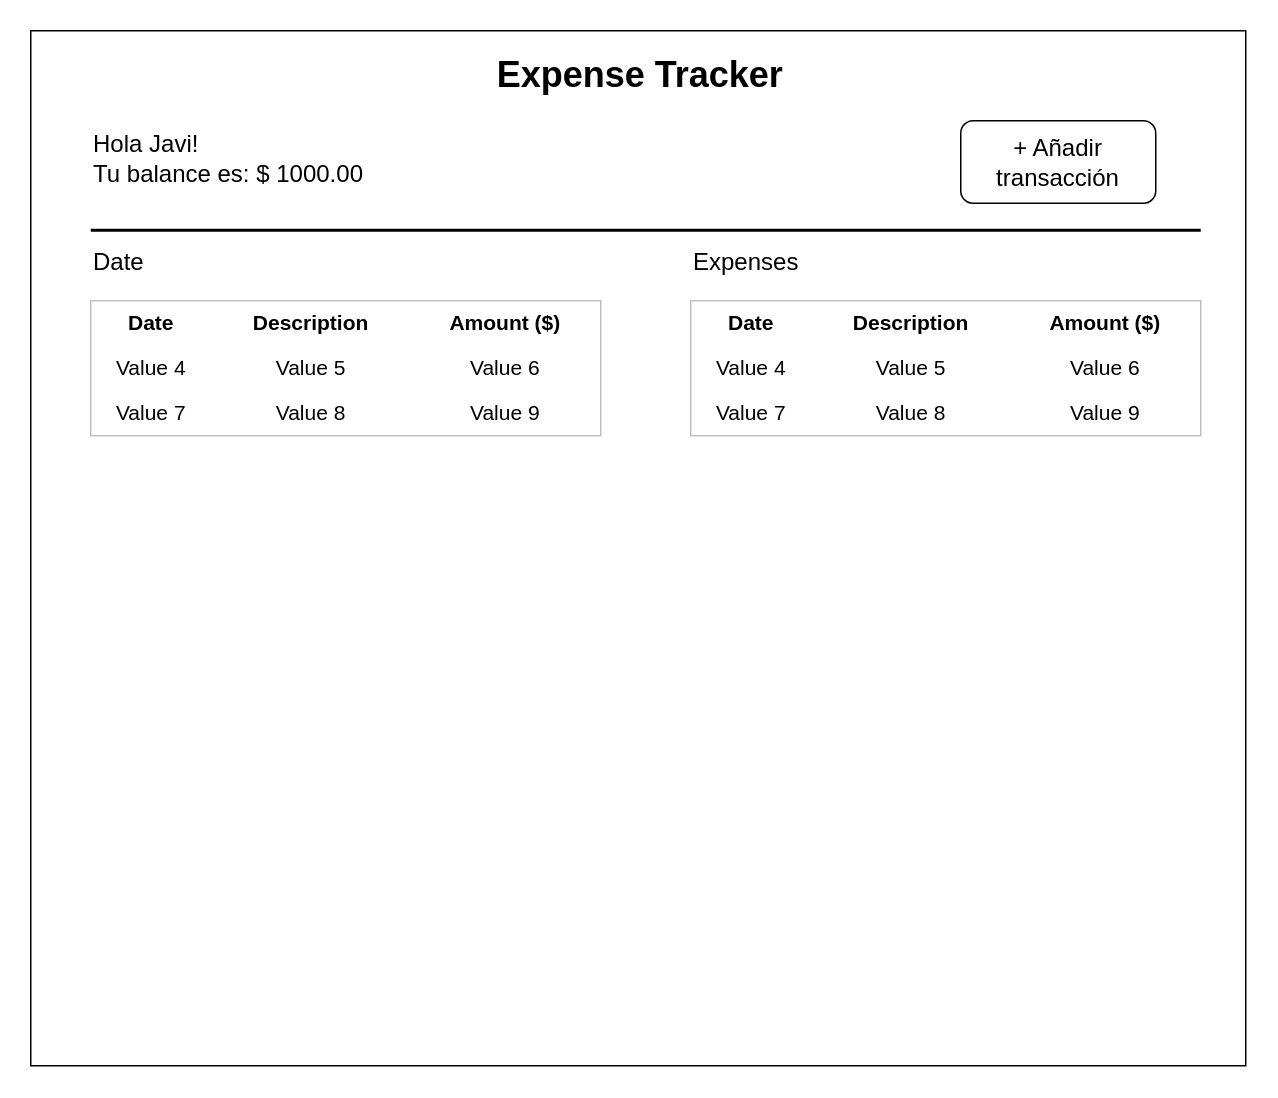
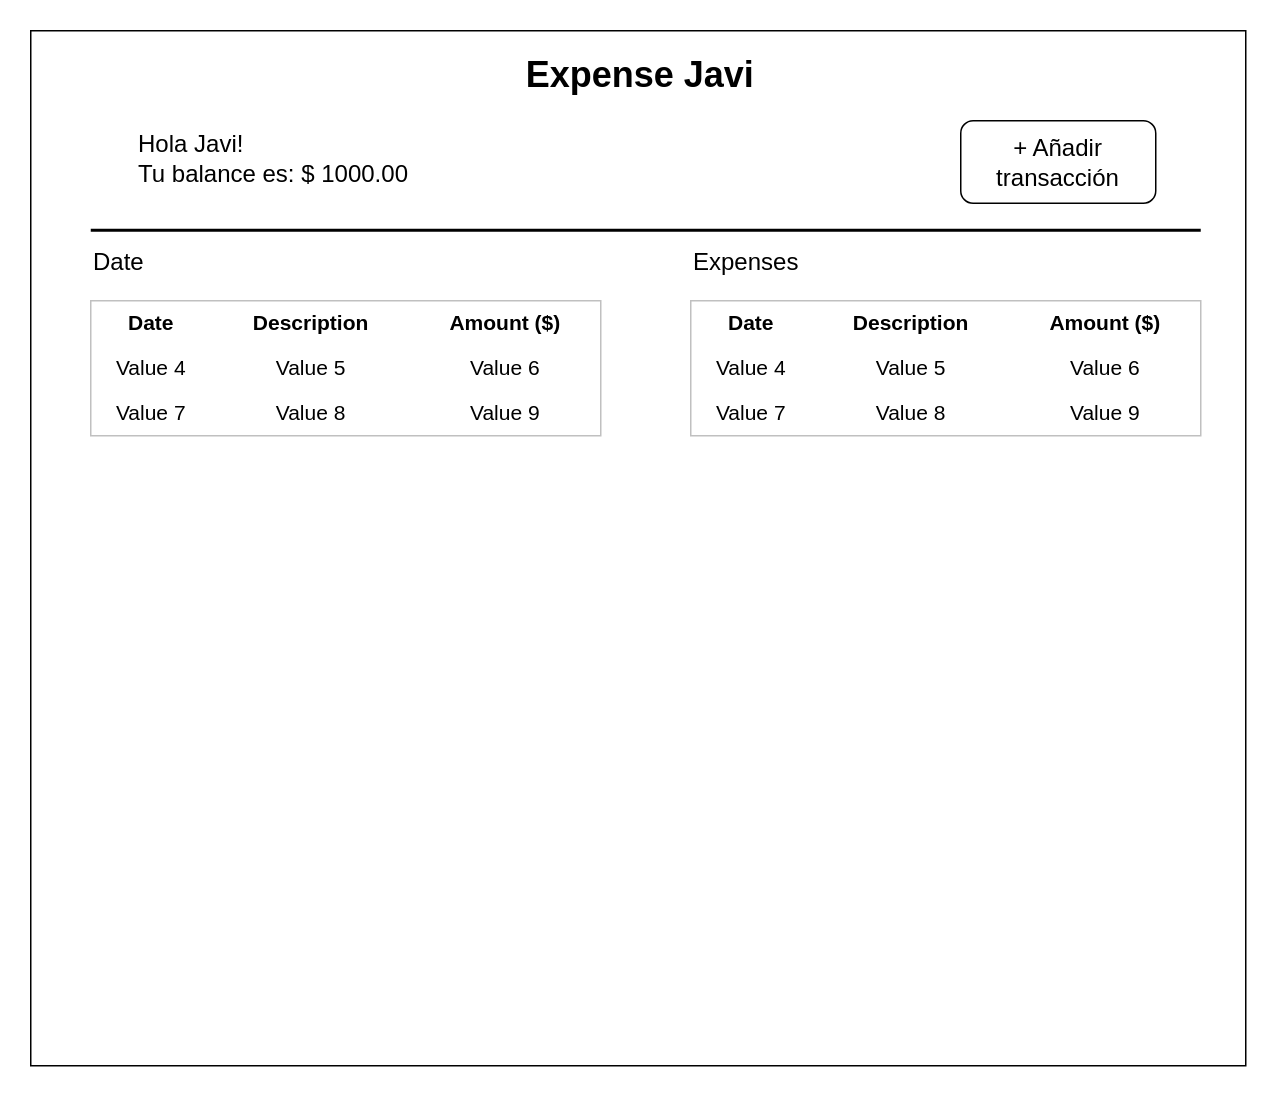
(641, 76) -> (641, 76)
(248, 158) -> (293, 158)
